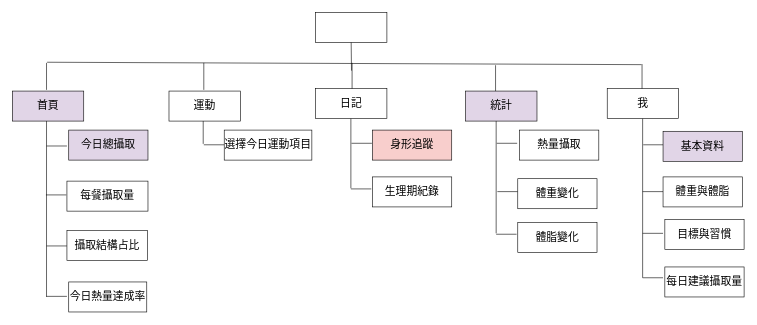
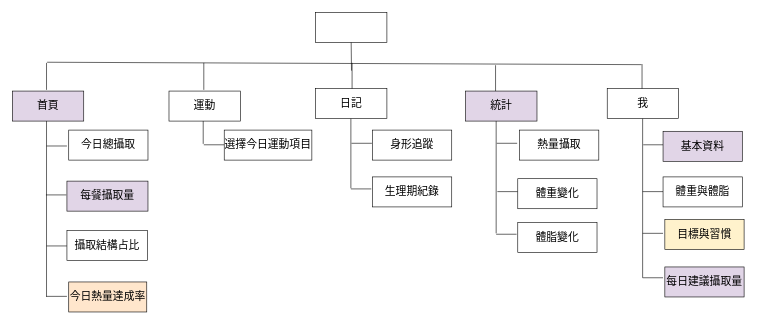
(108, 145) -> (108, 145)
(412, 145) -> (412, 145)
(107, 196) -> (107, 196)
(704, 234) -> (704, 234)
(704, 282) -> (704, 282)
(108, 297) -> (108, 297)
